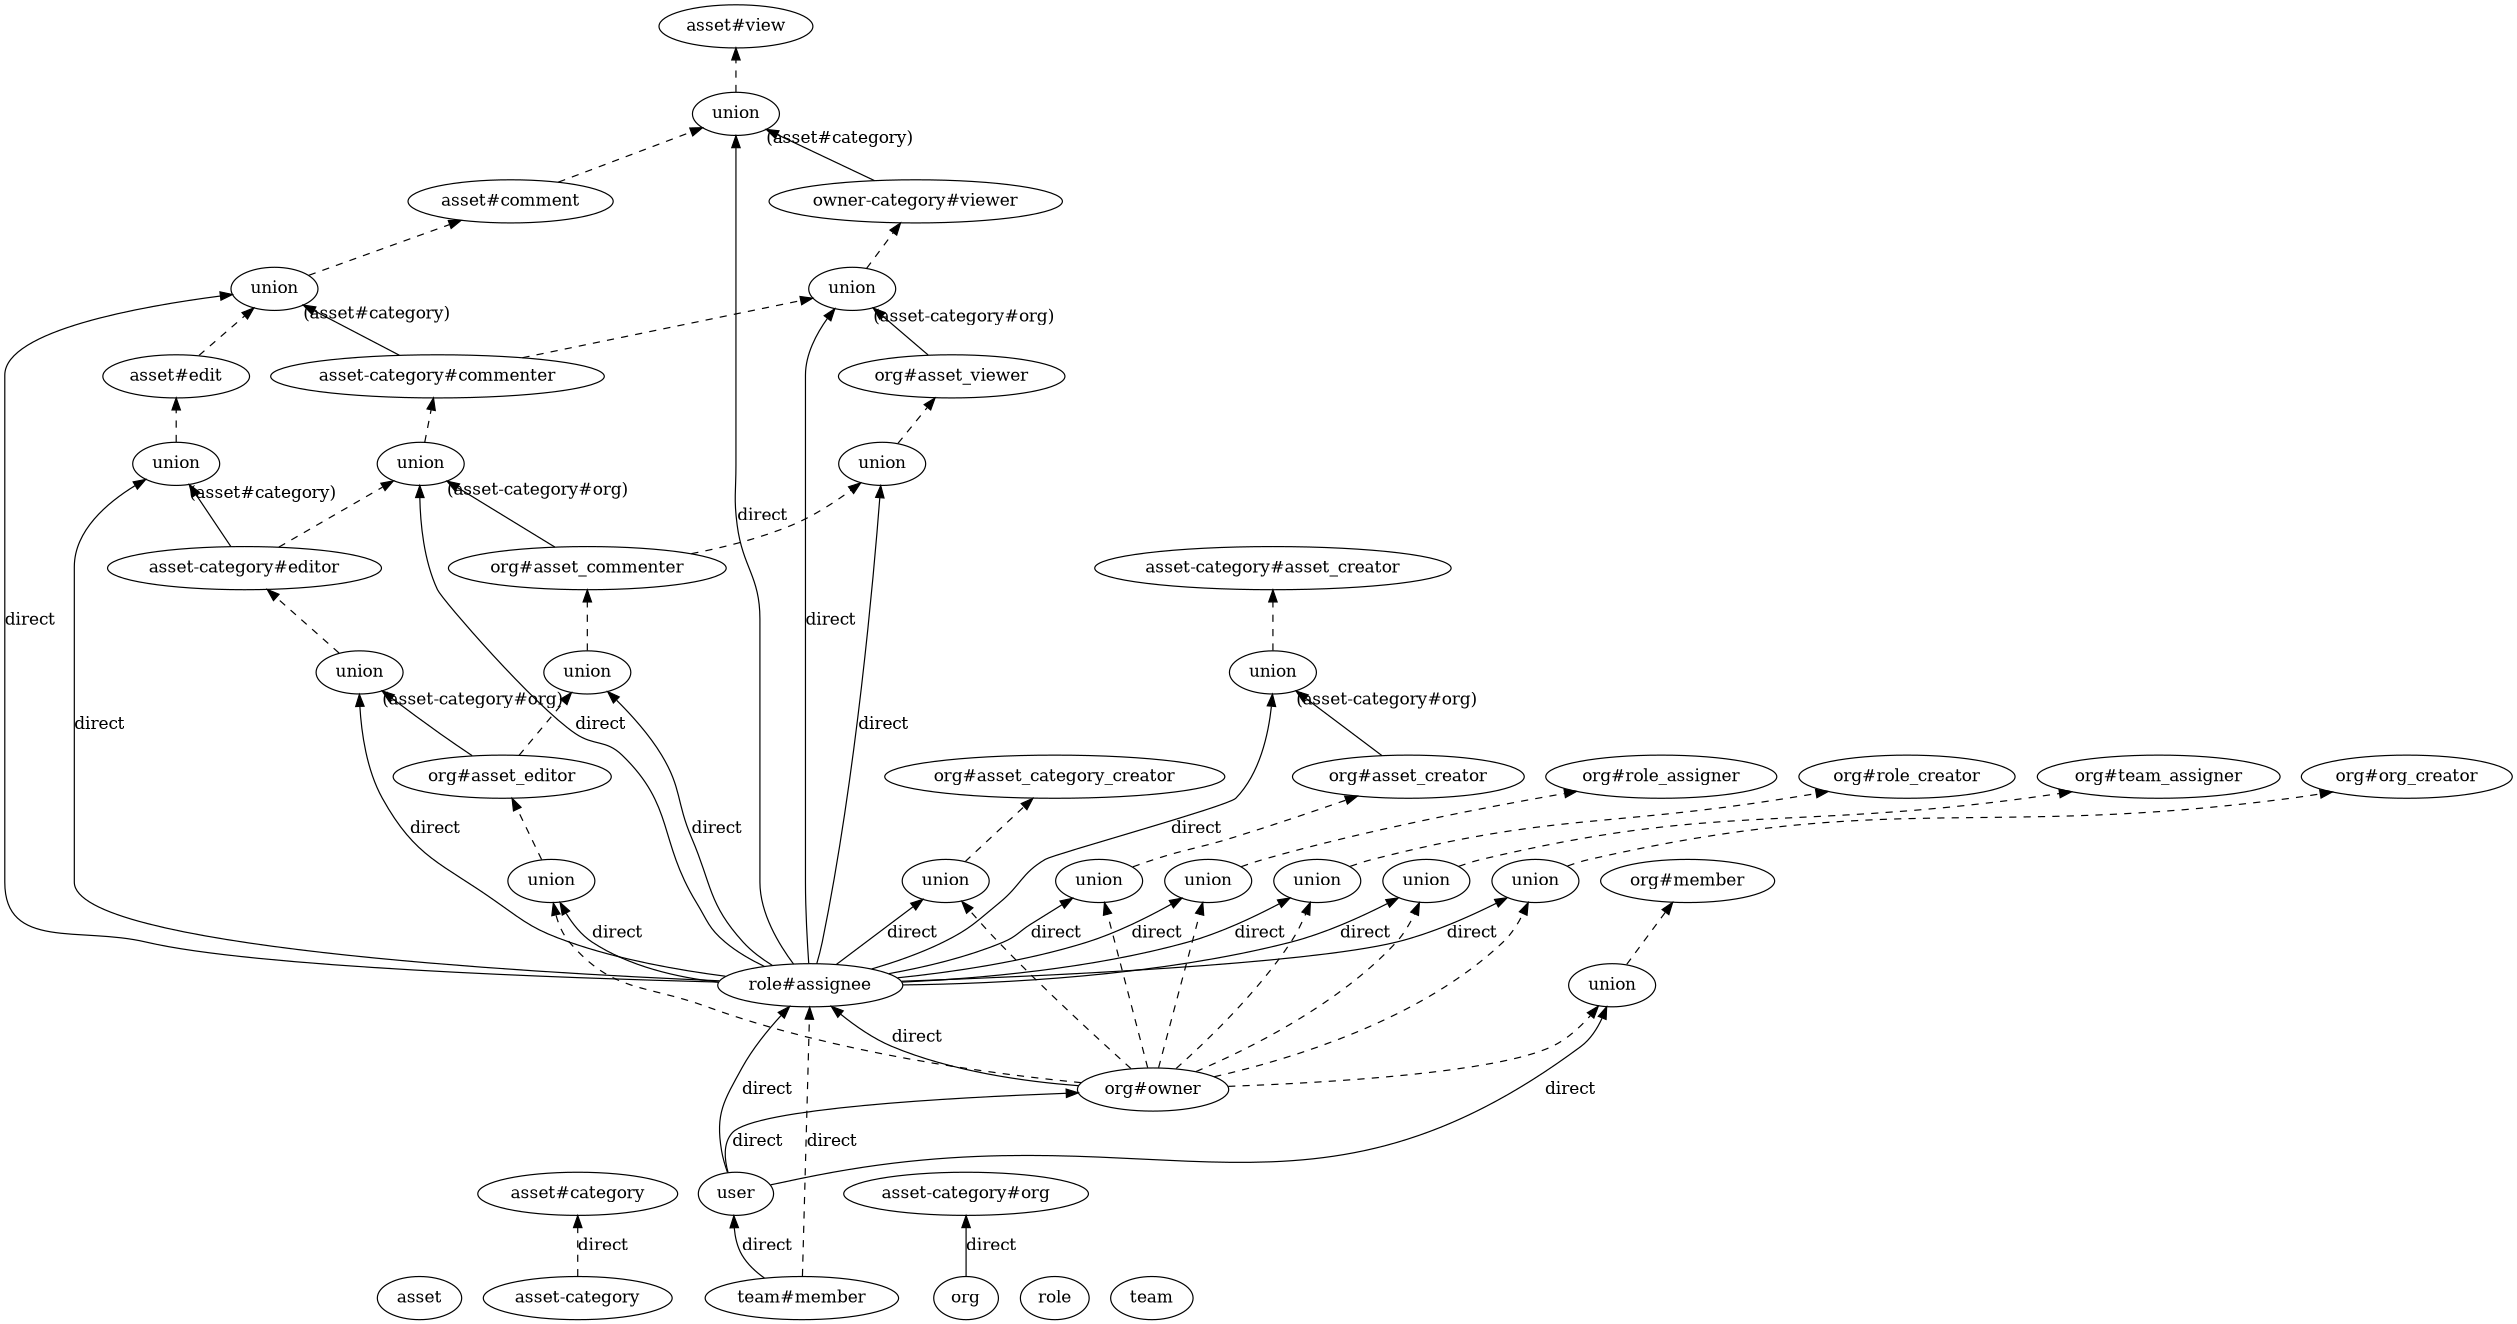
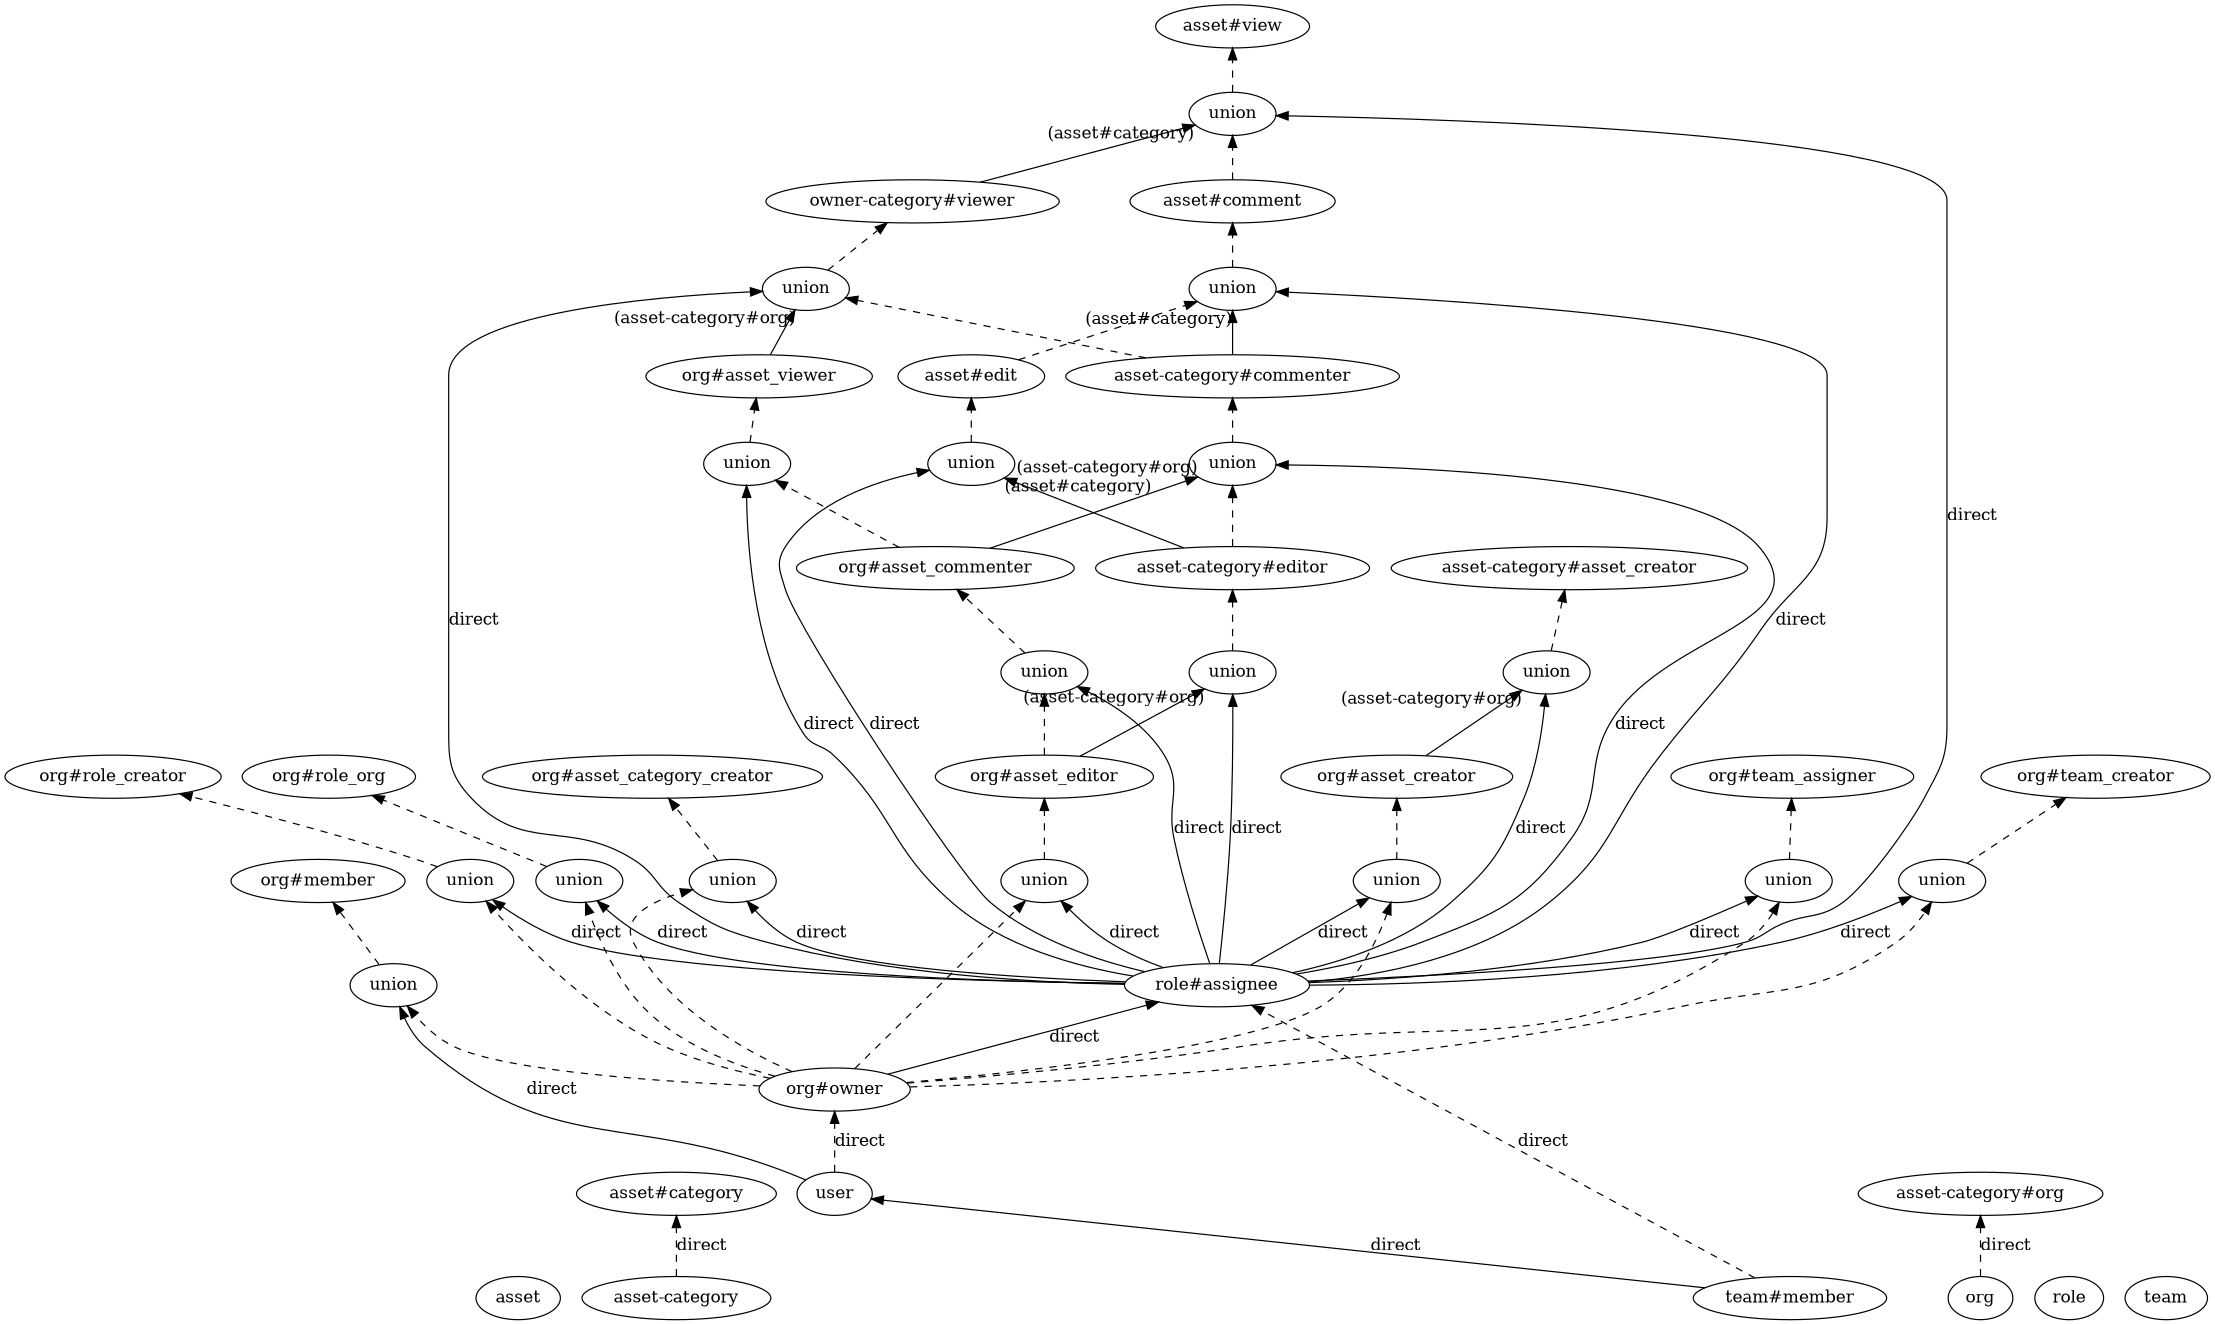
(1661, 777) -> (329, 777)
(2407, 777) -> (2096, 777)
(731, 1088) -> none
(877, 1104) -> (835, 1148)
(966, 1252) -> (1980, 1252)
